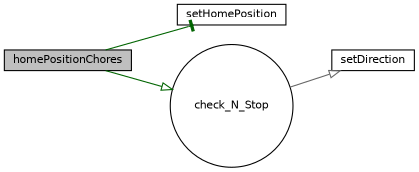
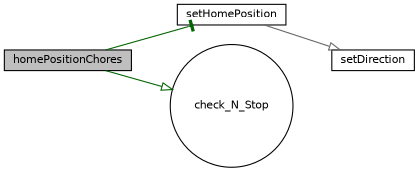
(310, 81) -> (297, 36)
